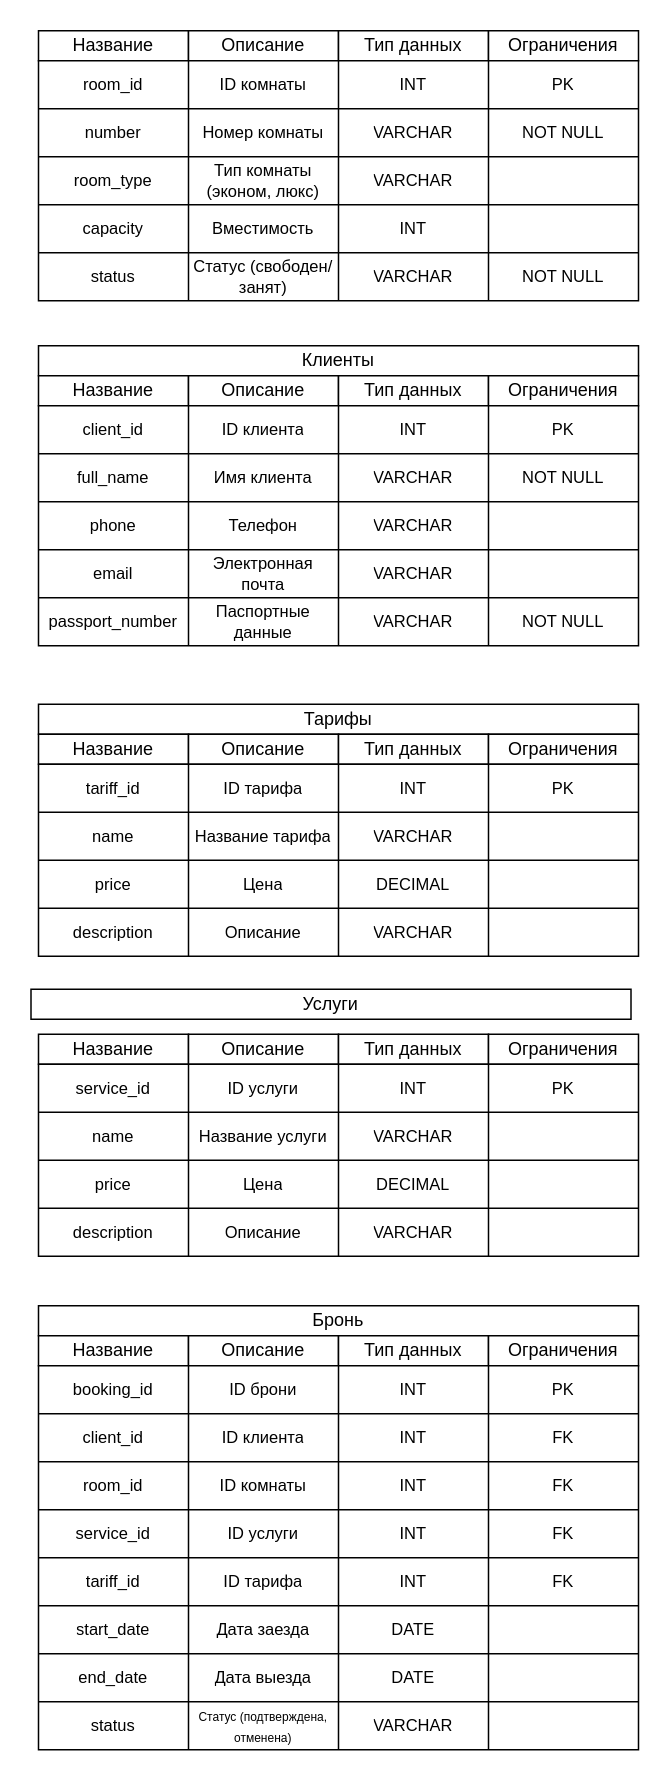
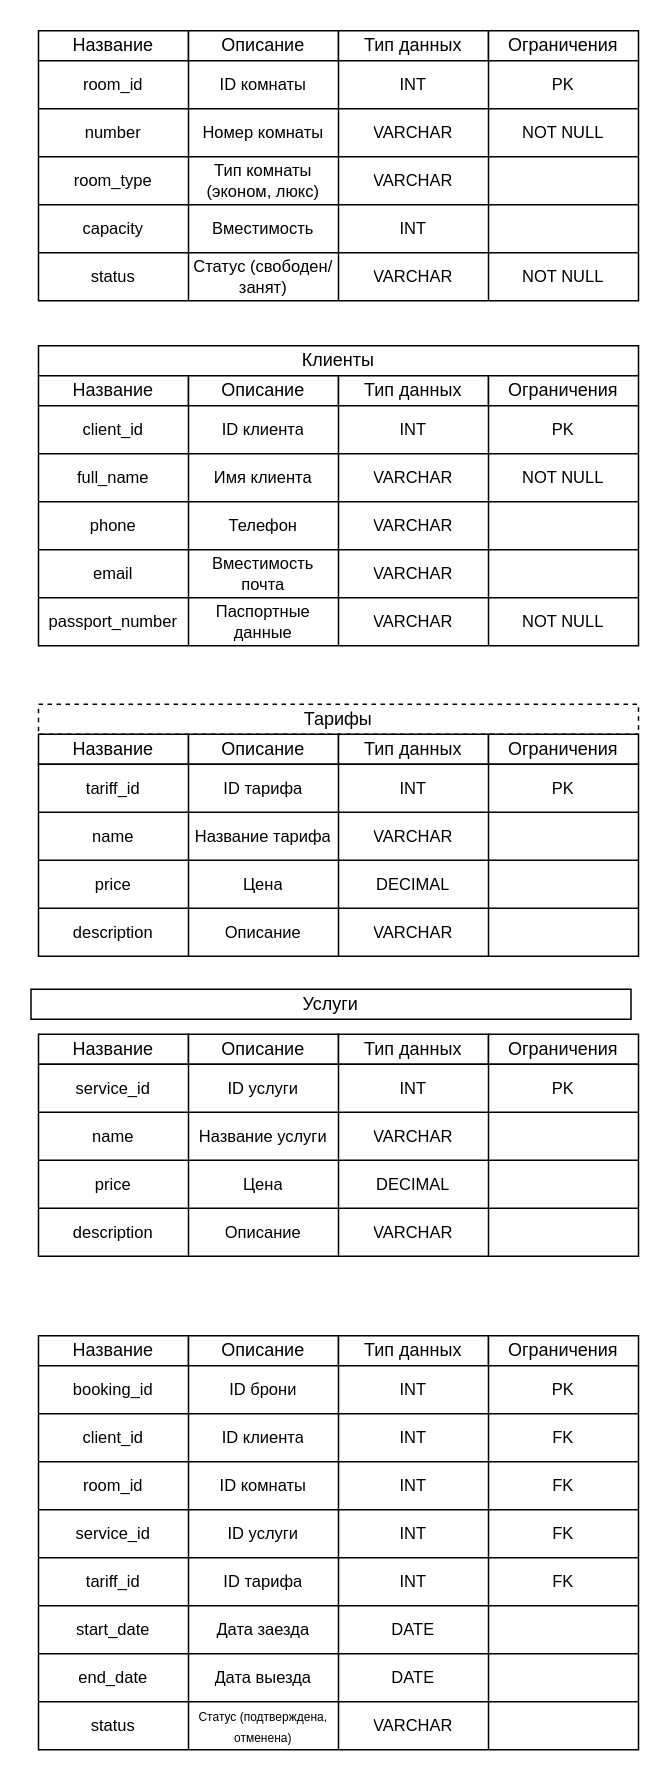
(263, 574) -> (263, 574)
(338, 719) -> (338, 719)
(338, 1321) -> none
